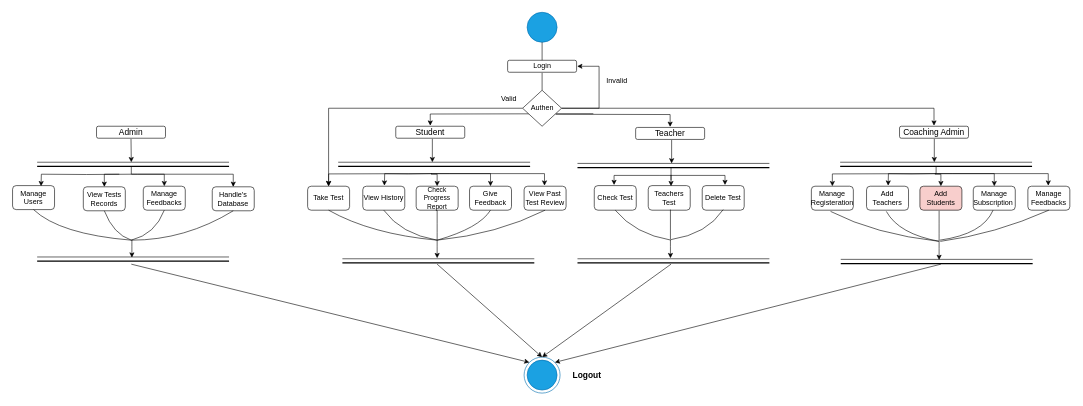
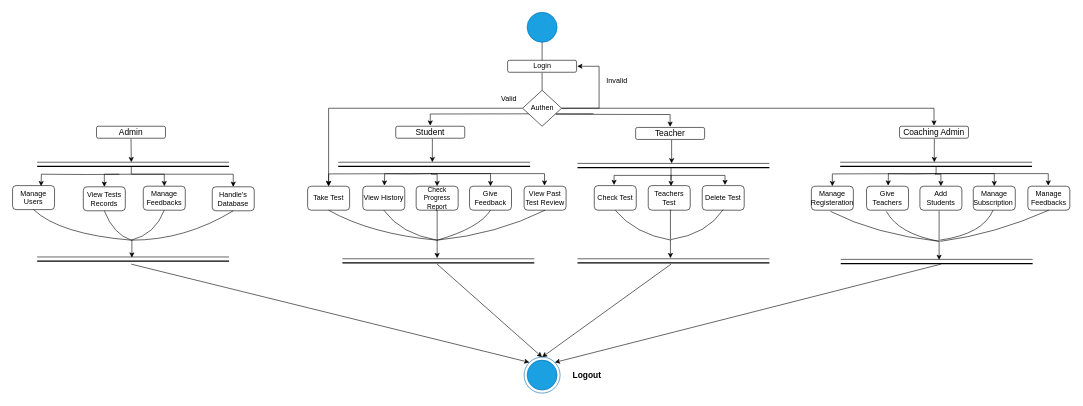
(888, 198) -> (888, 198)
(941, 198) -> (941, 198)
